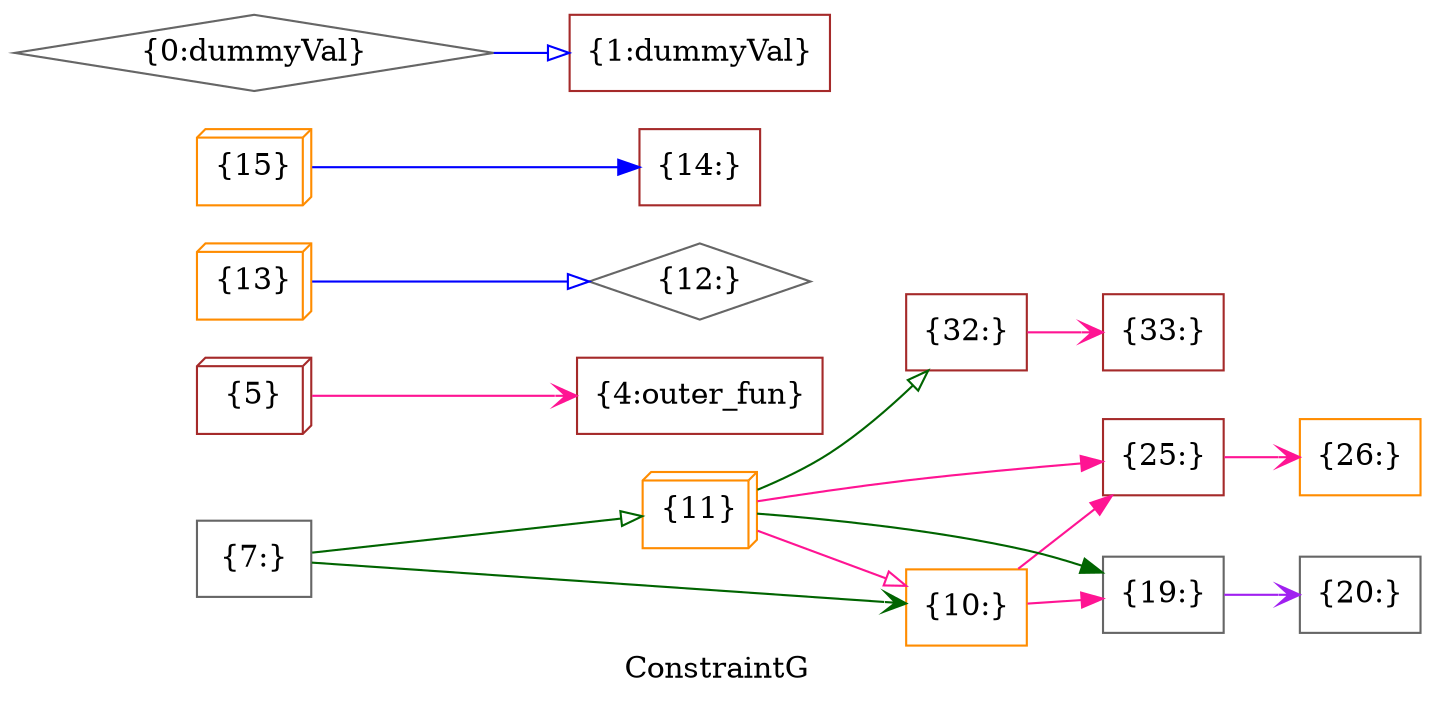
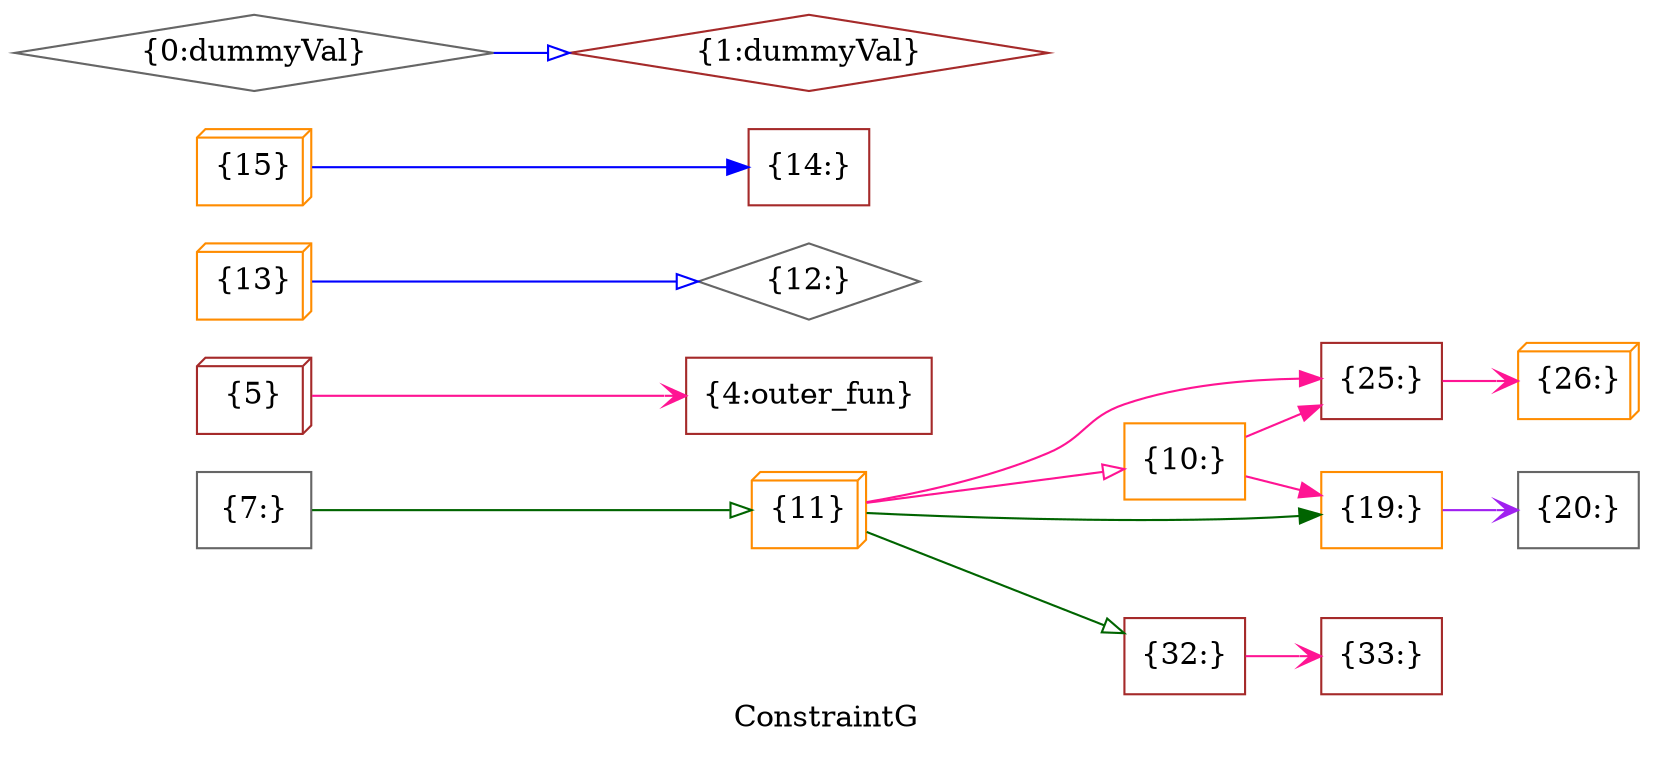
(700, 53) -> (809, 53)
(1360, 457) -> (1578, 381)
(598, 582) -> none
(1163, 595) -> (1382, 510)
